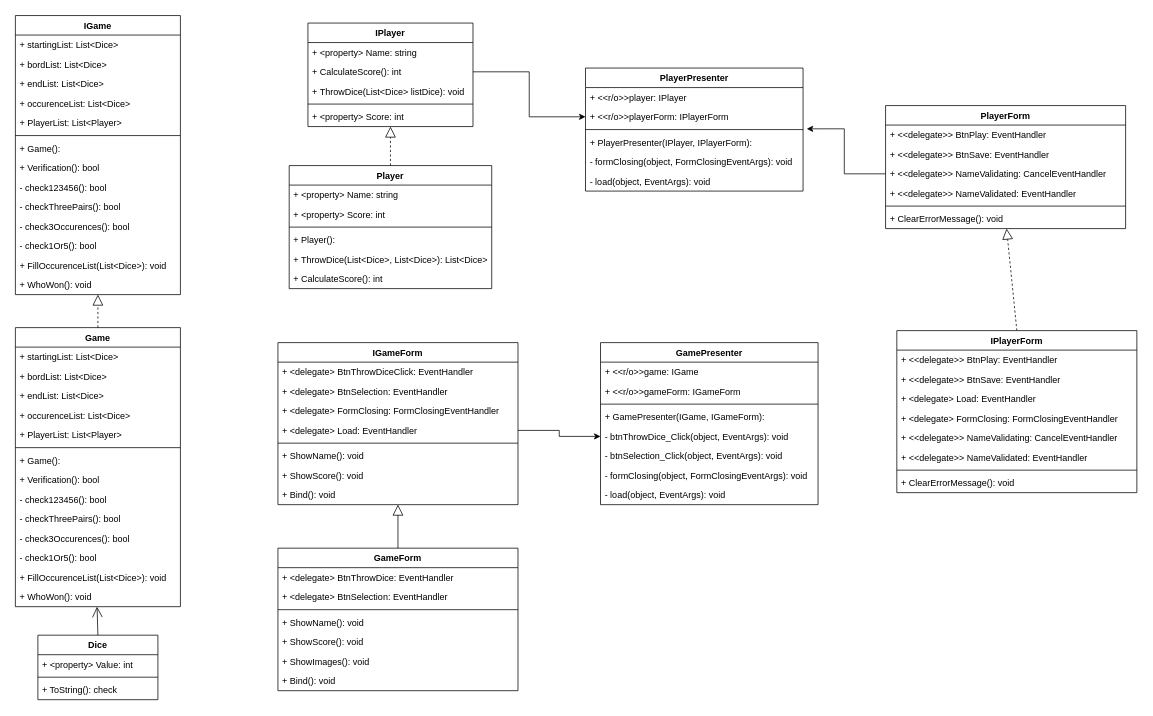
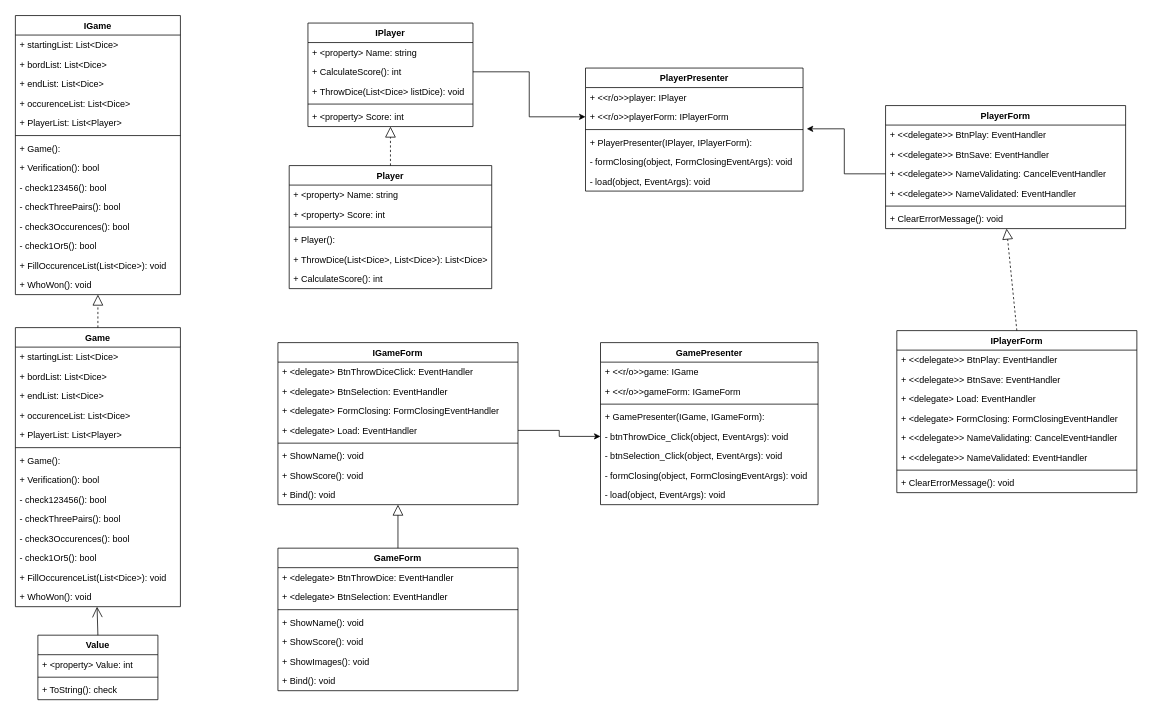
(98, 645) -> (98, 645)
